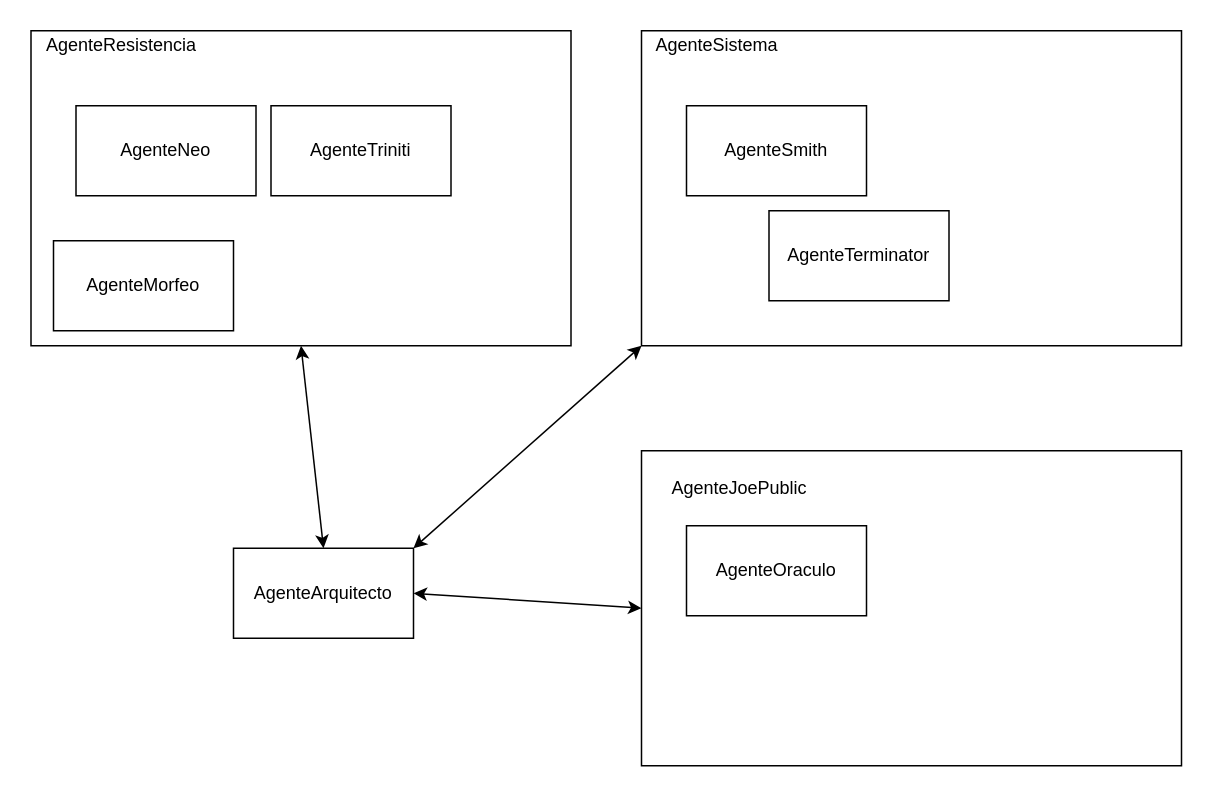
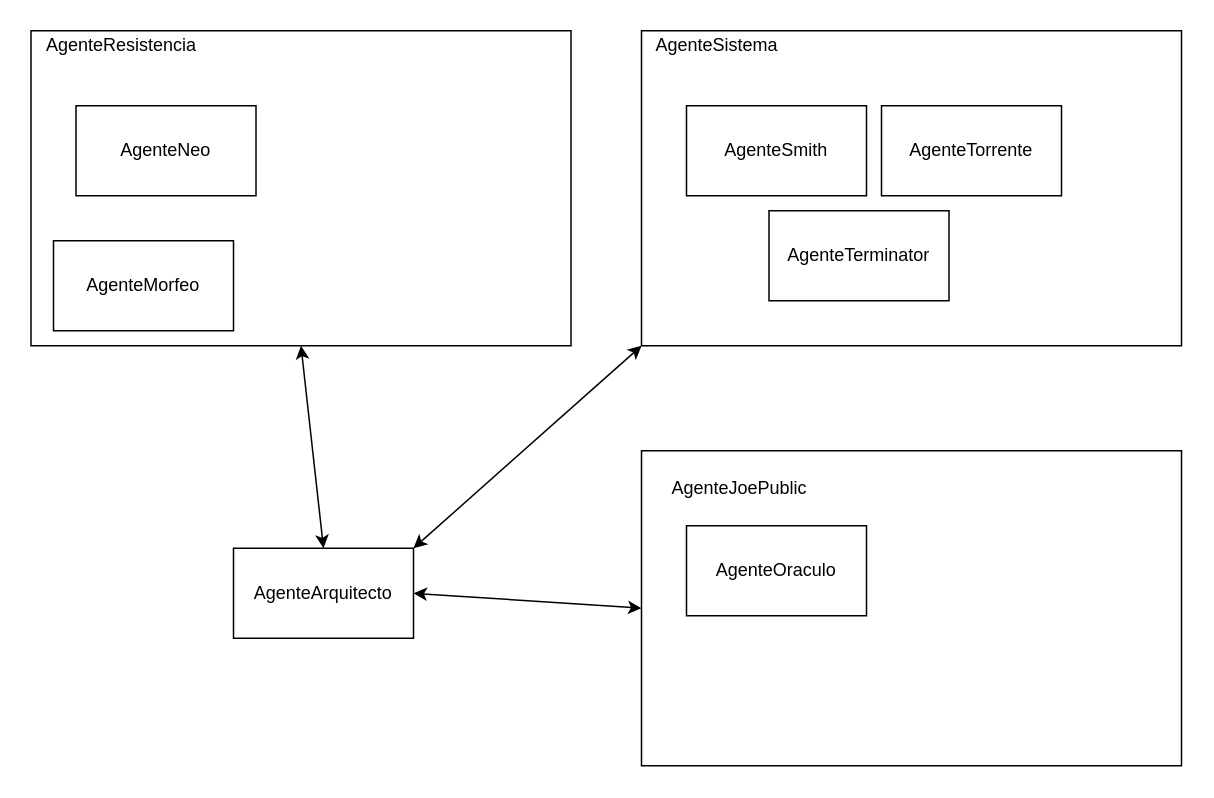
(361, 151) -> none
none -> (971, 151)
